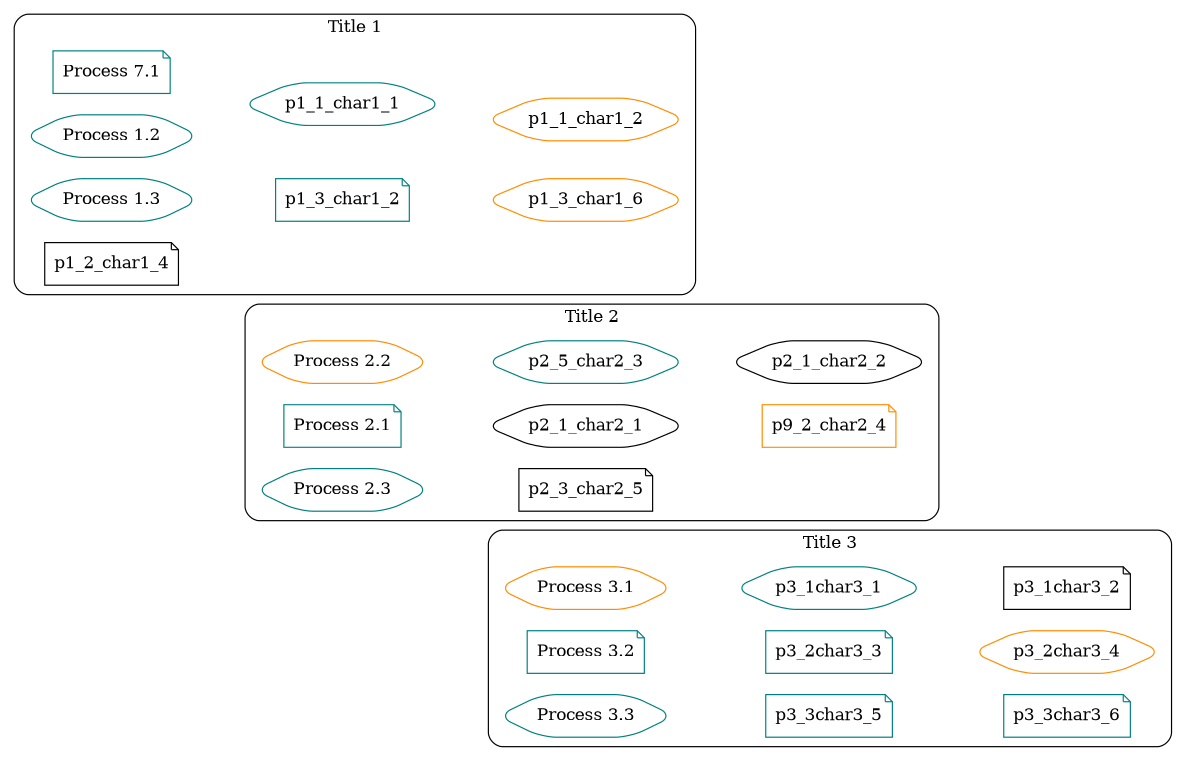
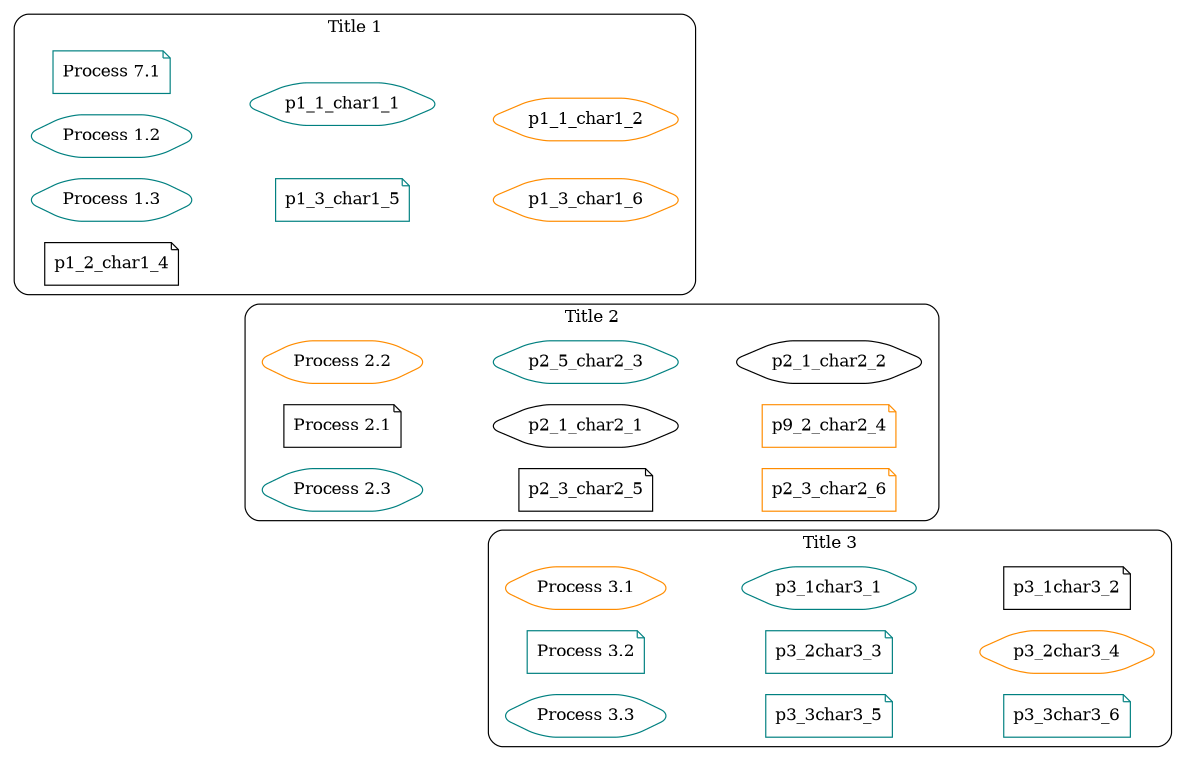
(342, 200) -> (342, 200)
(342, 426) -> (342, 426)
none -> (829, 490)
